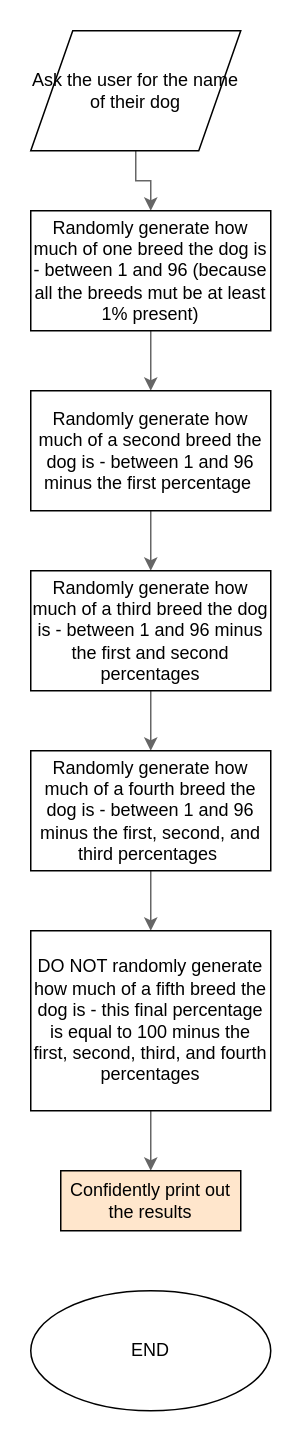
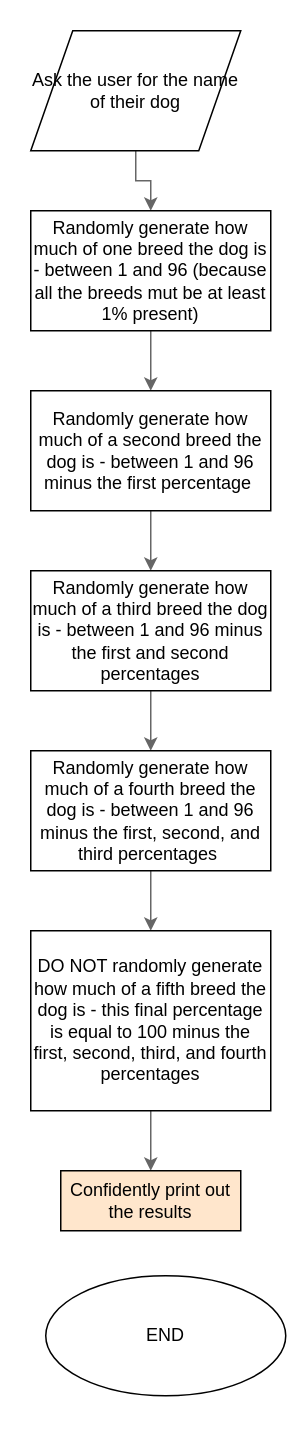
(151, 1351) -> (166, 1336)
